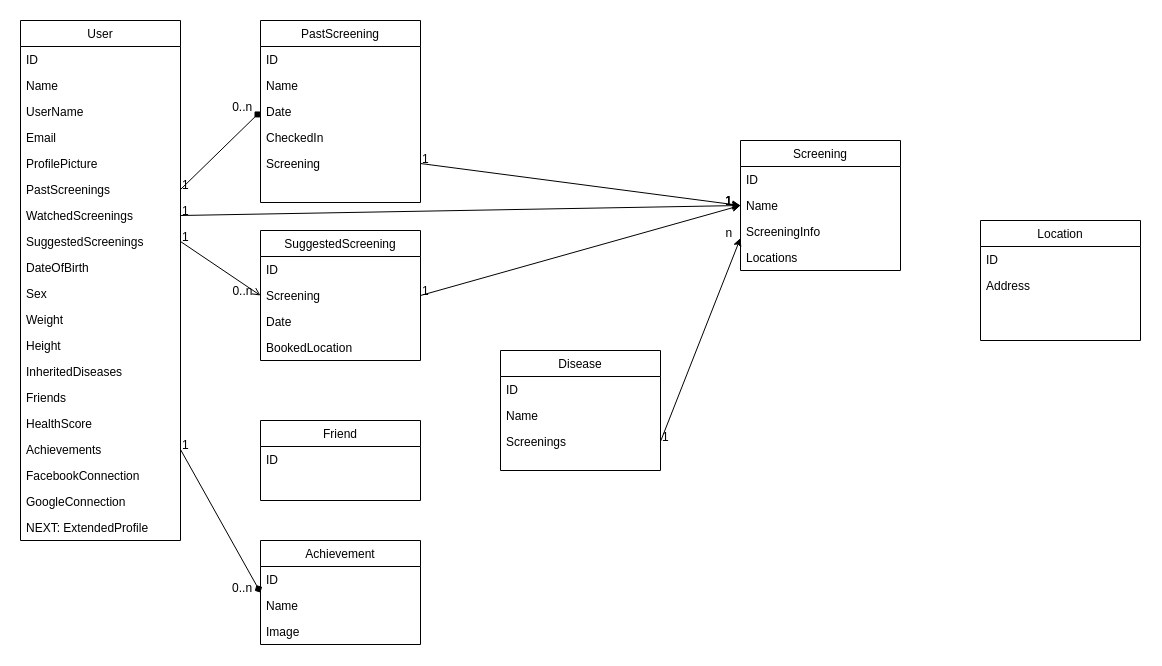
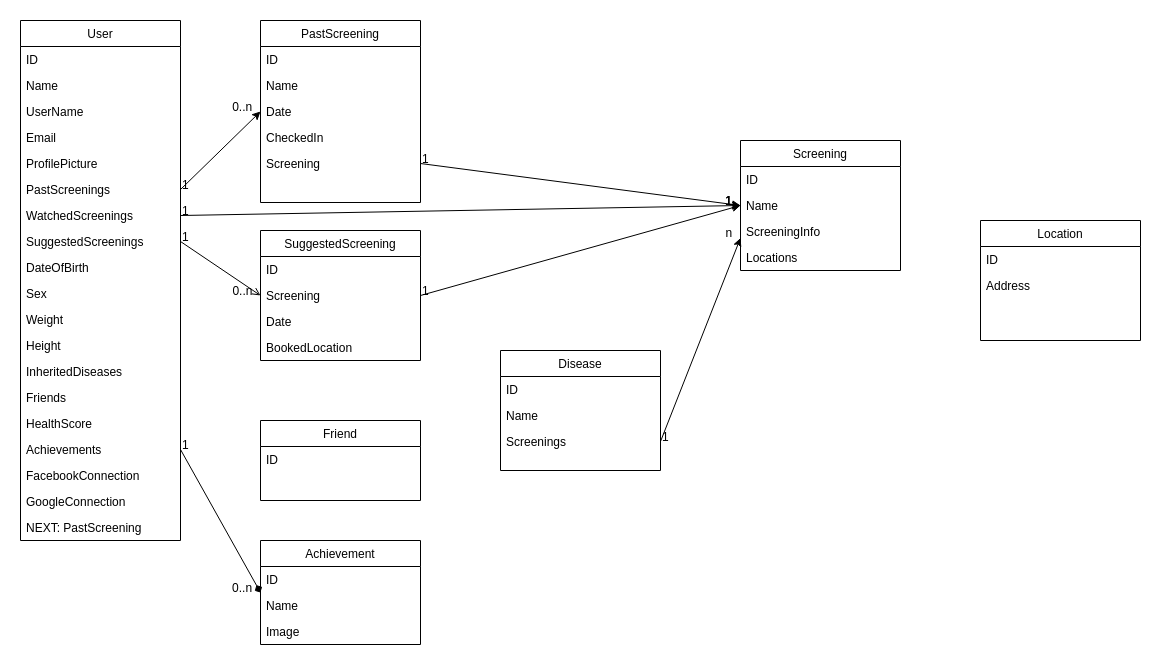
(254, 118) -> (255, 117)
(90, 528) -> (85, 528)
